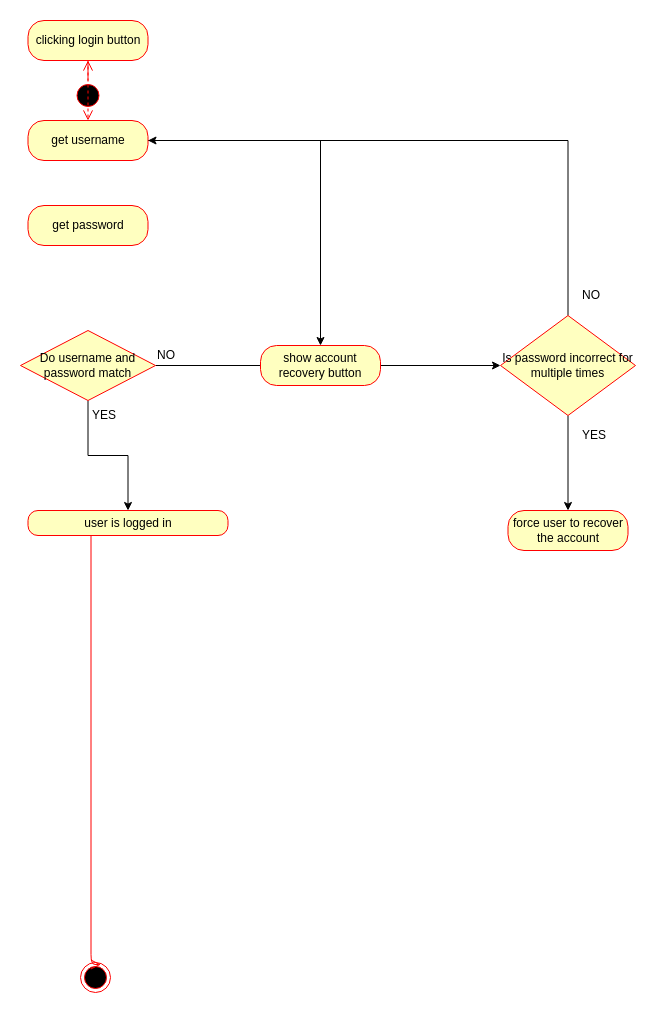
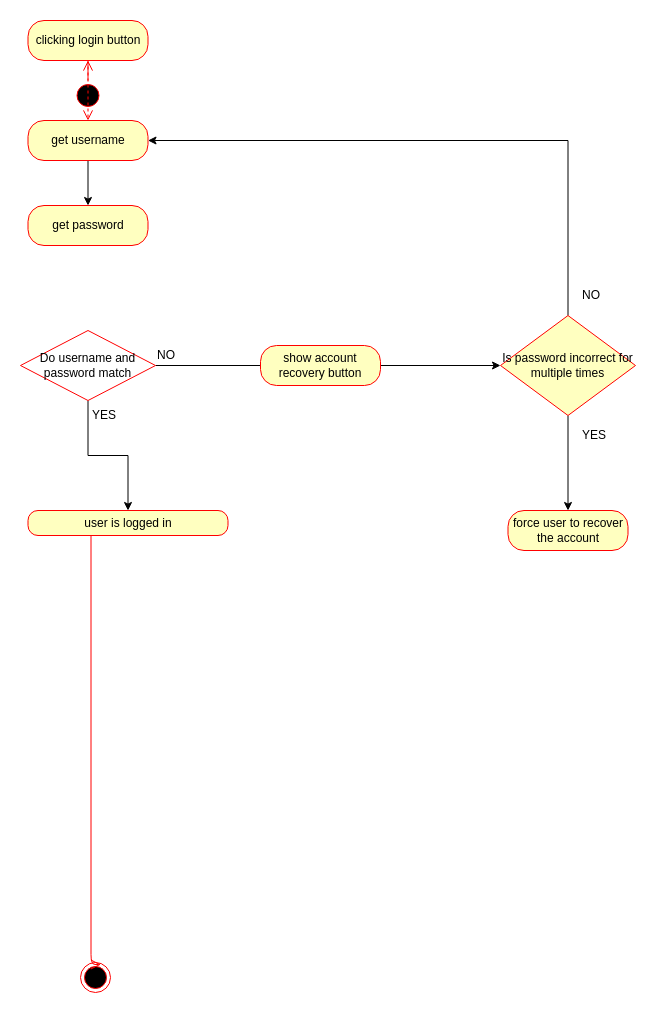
(321, 240) -> (88, 180)
(88, 366) -> (88, 366)
